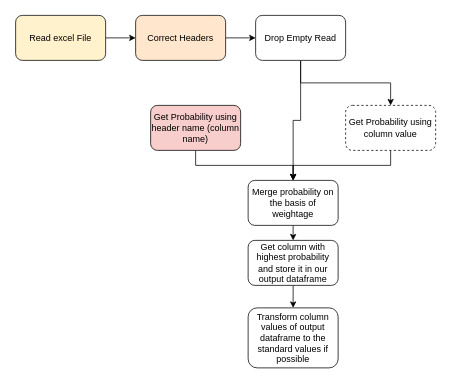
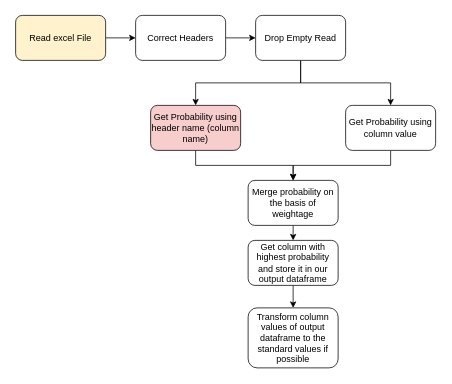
(180, 38) -> (180, 38)
(294, 120) -> (195, 90)
(390, 128) -> (390, 128)
